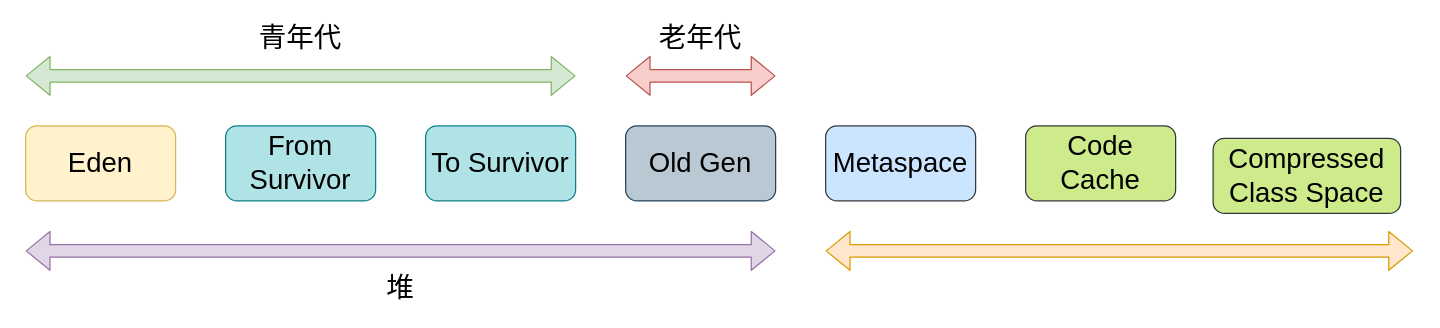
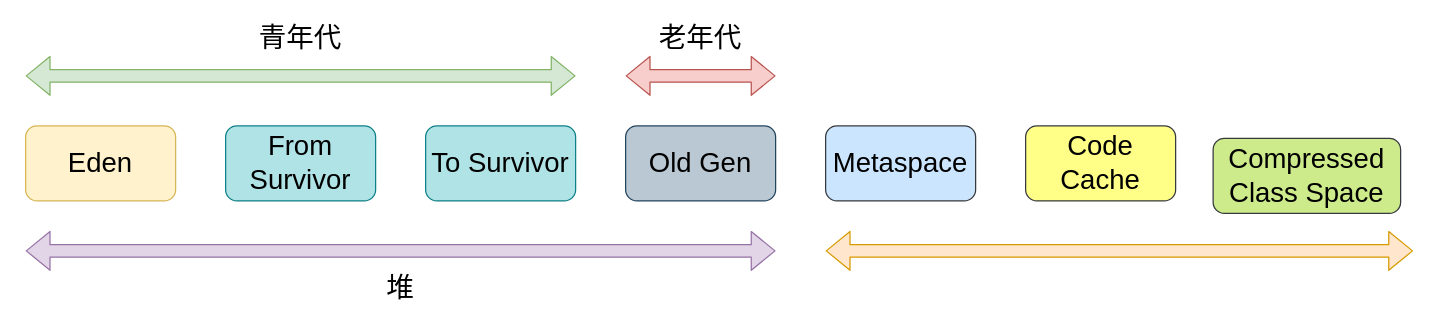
(1101, 163) -> (1101, 163)
